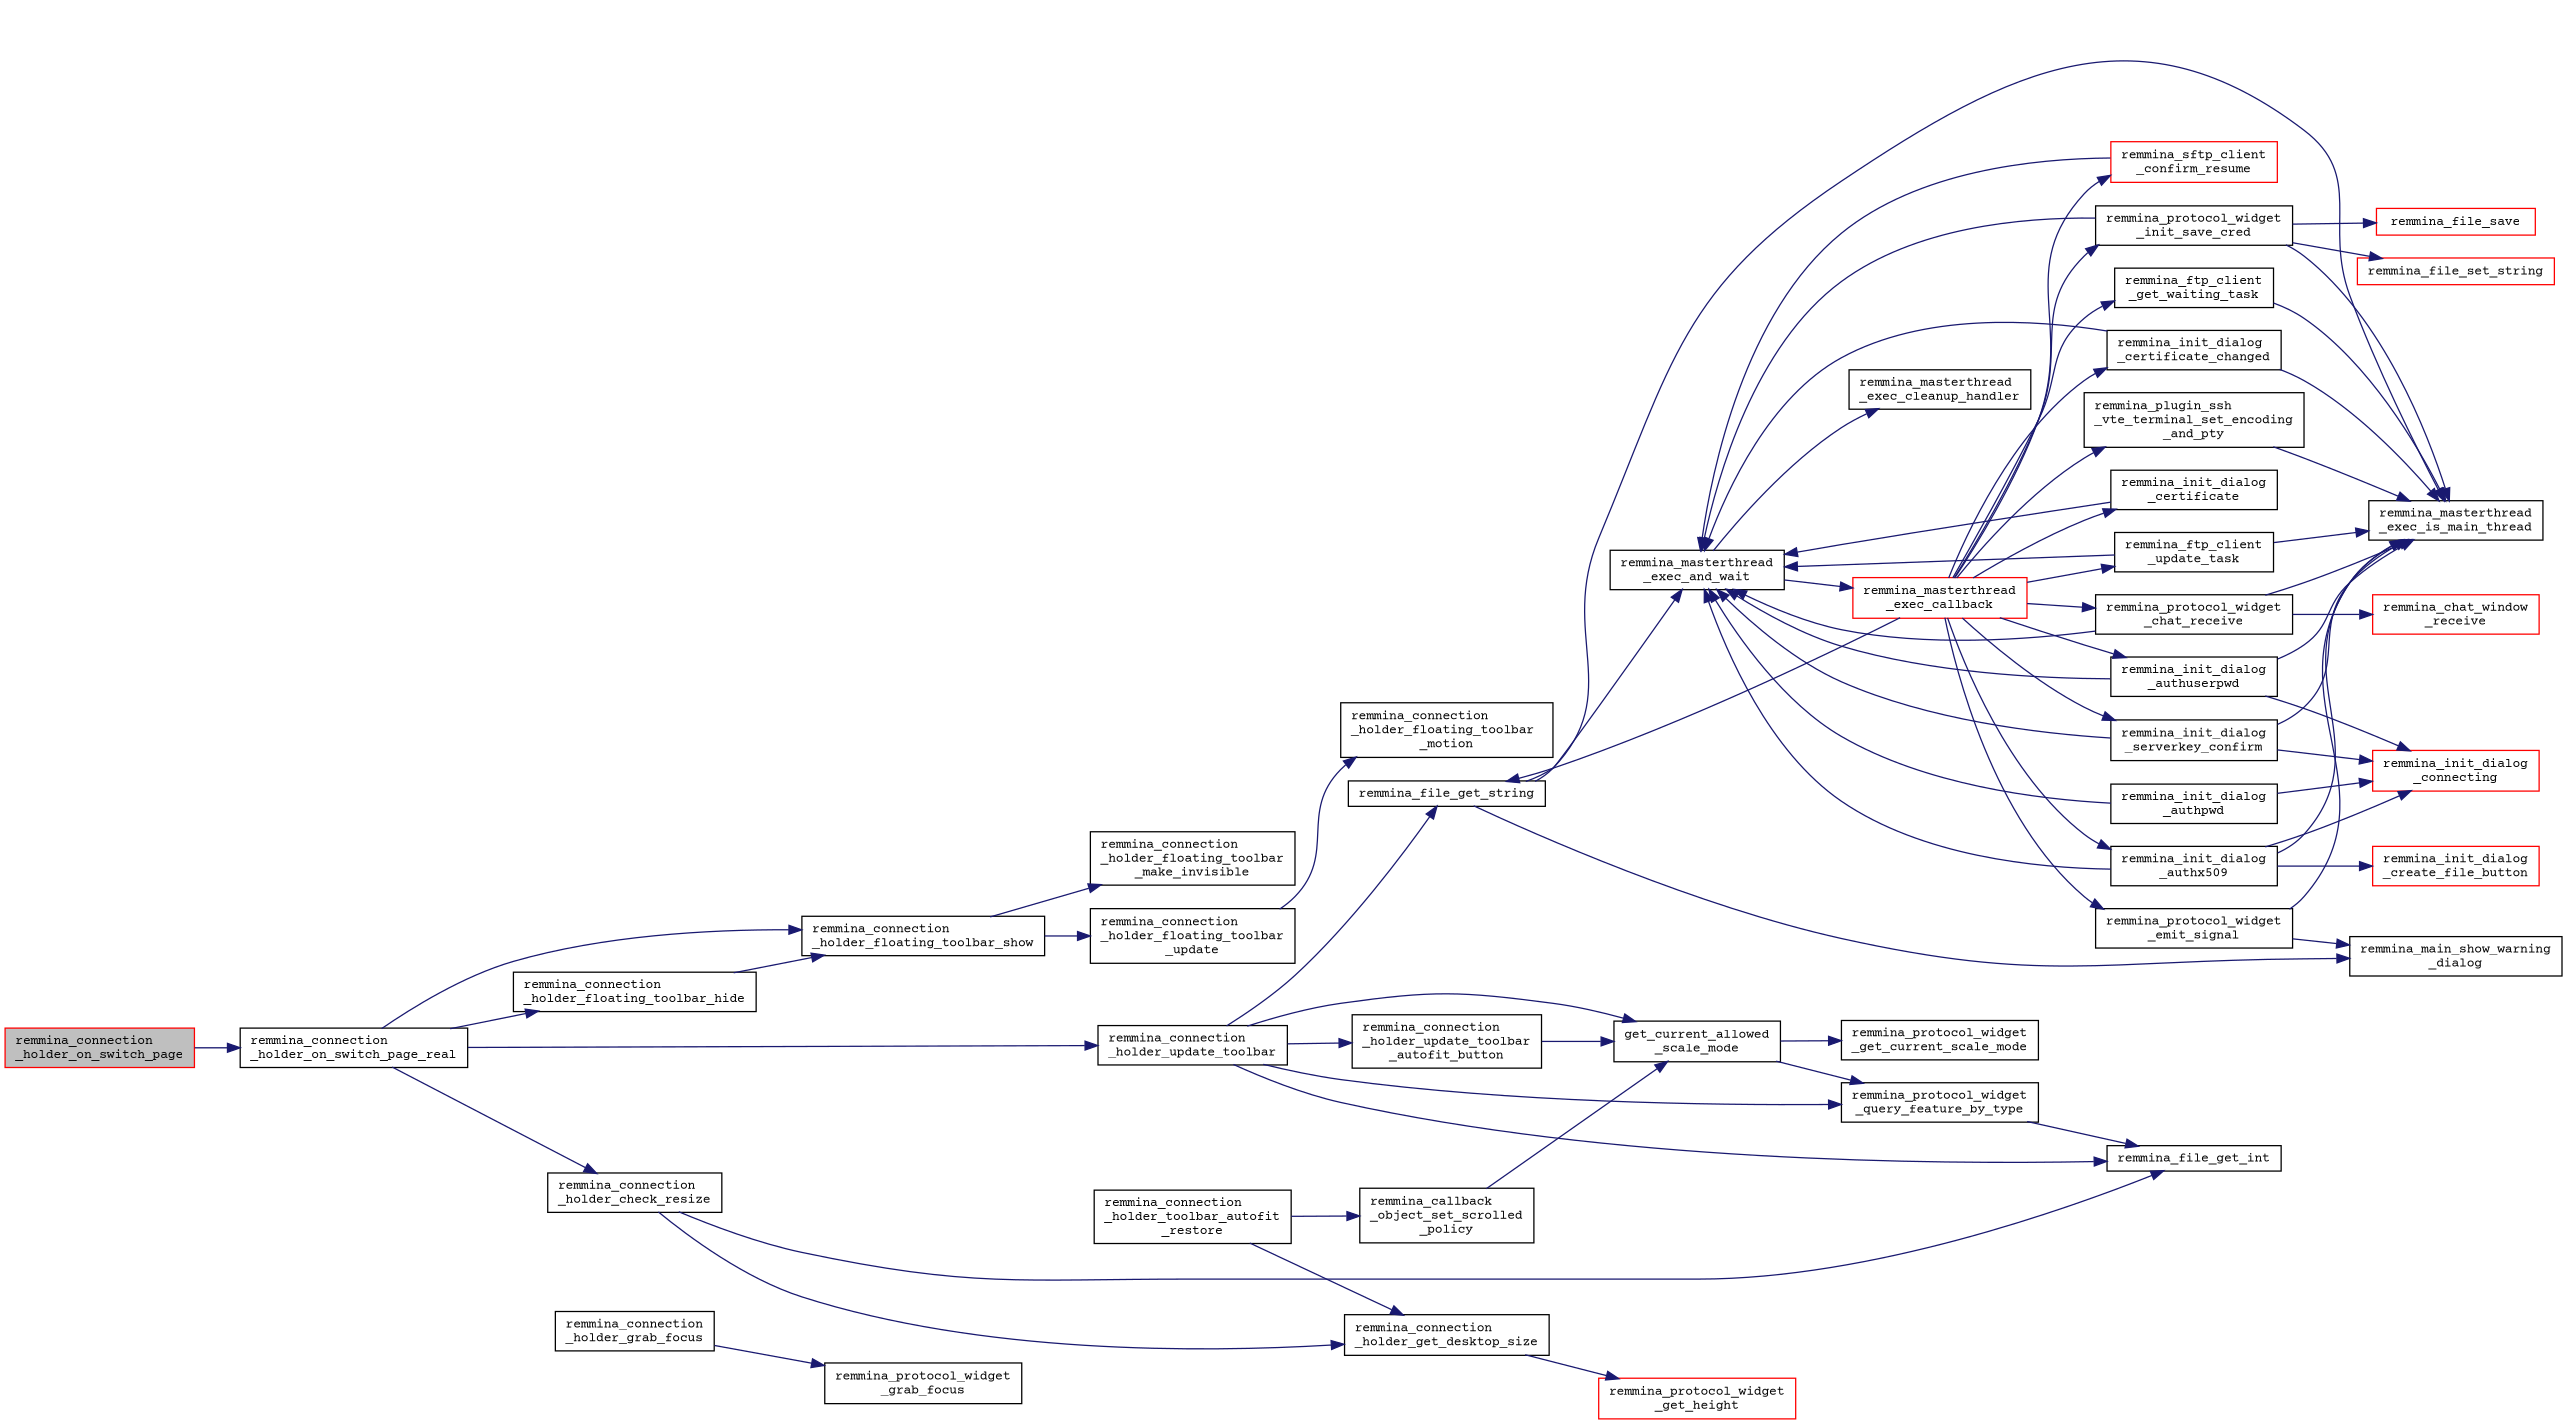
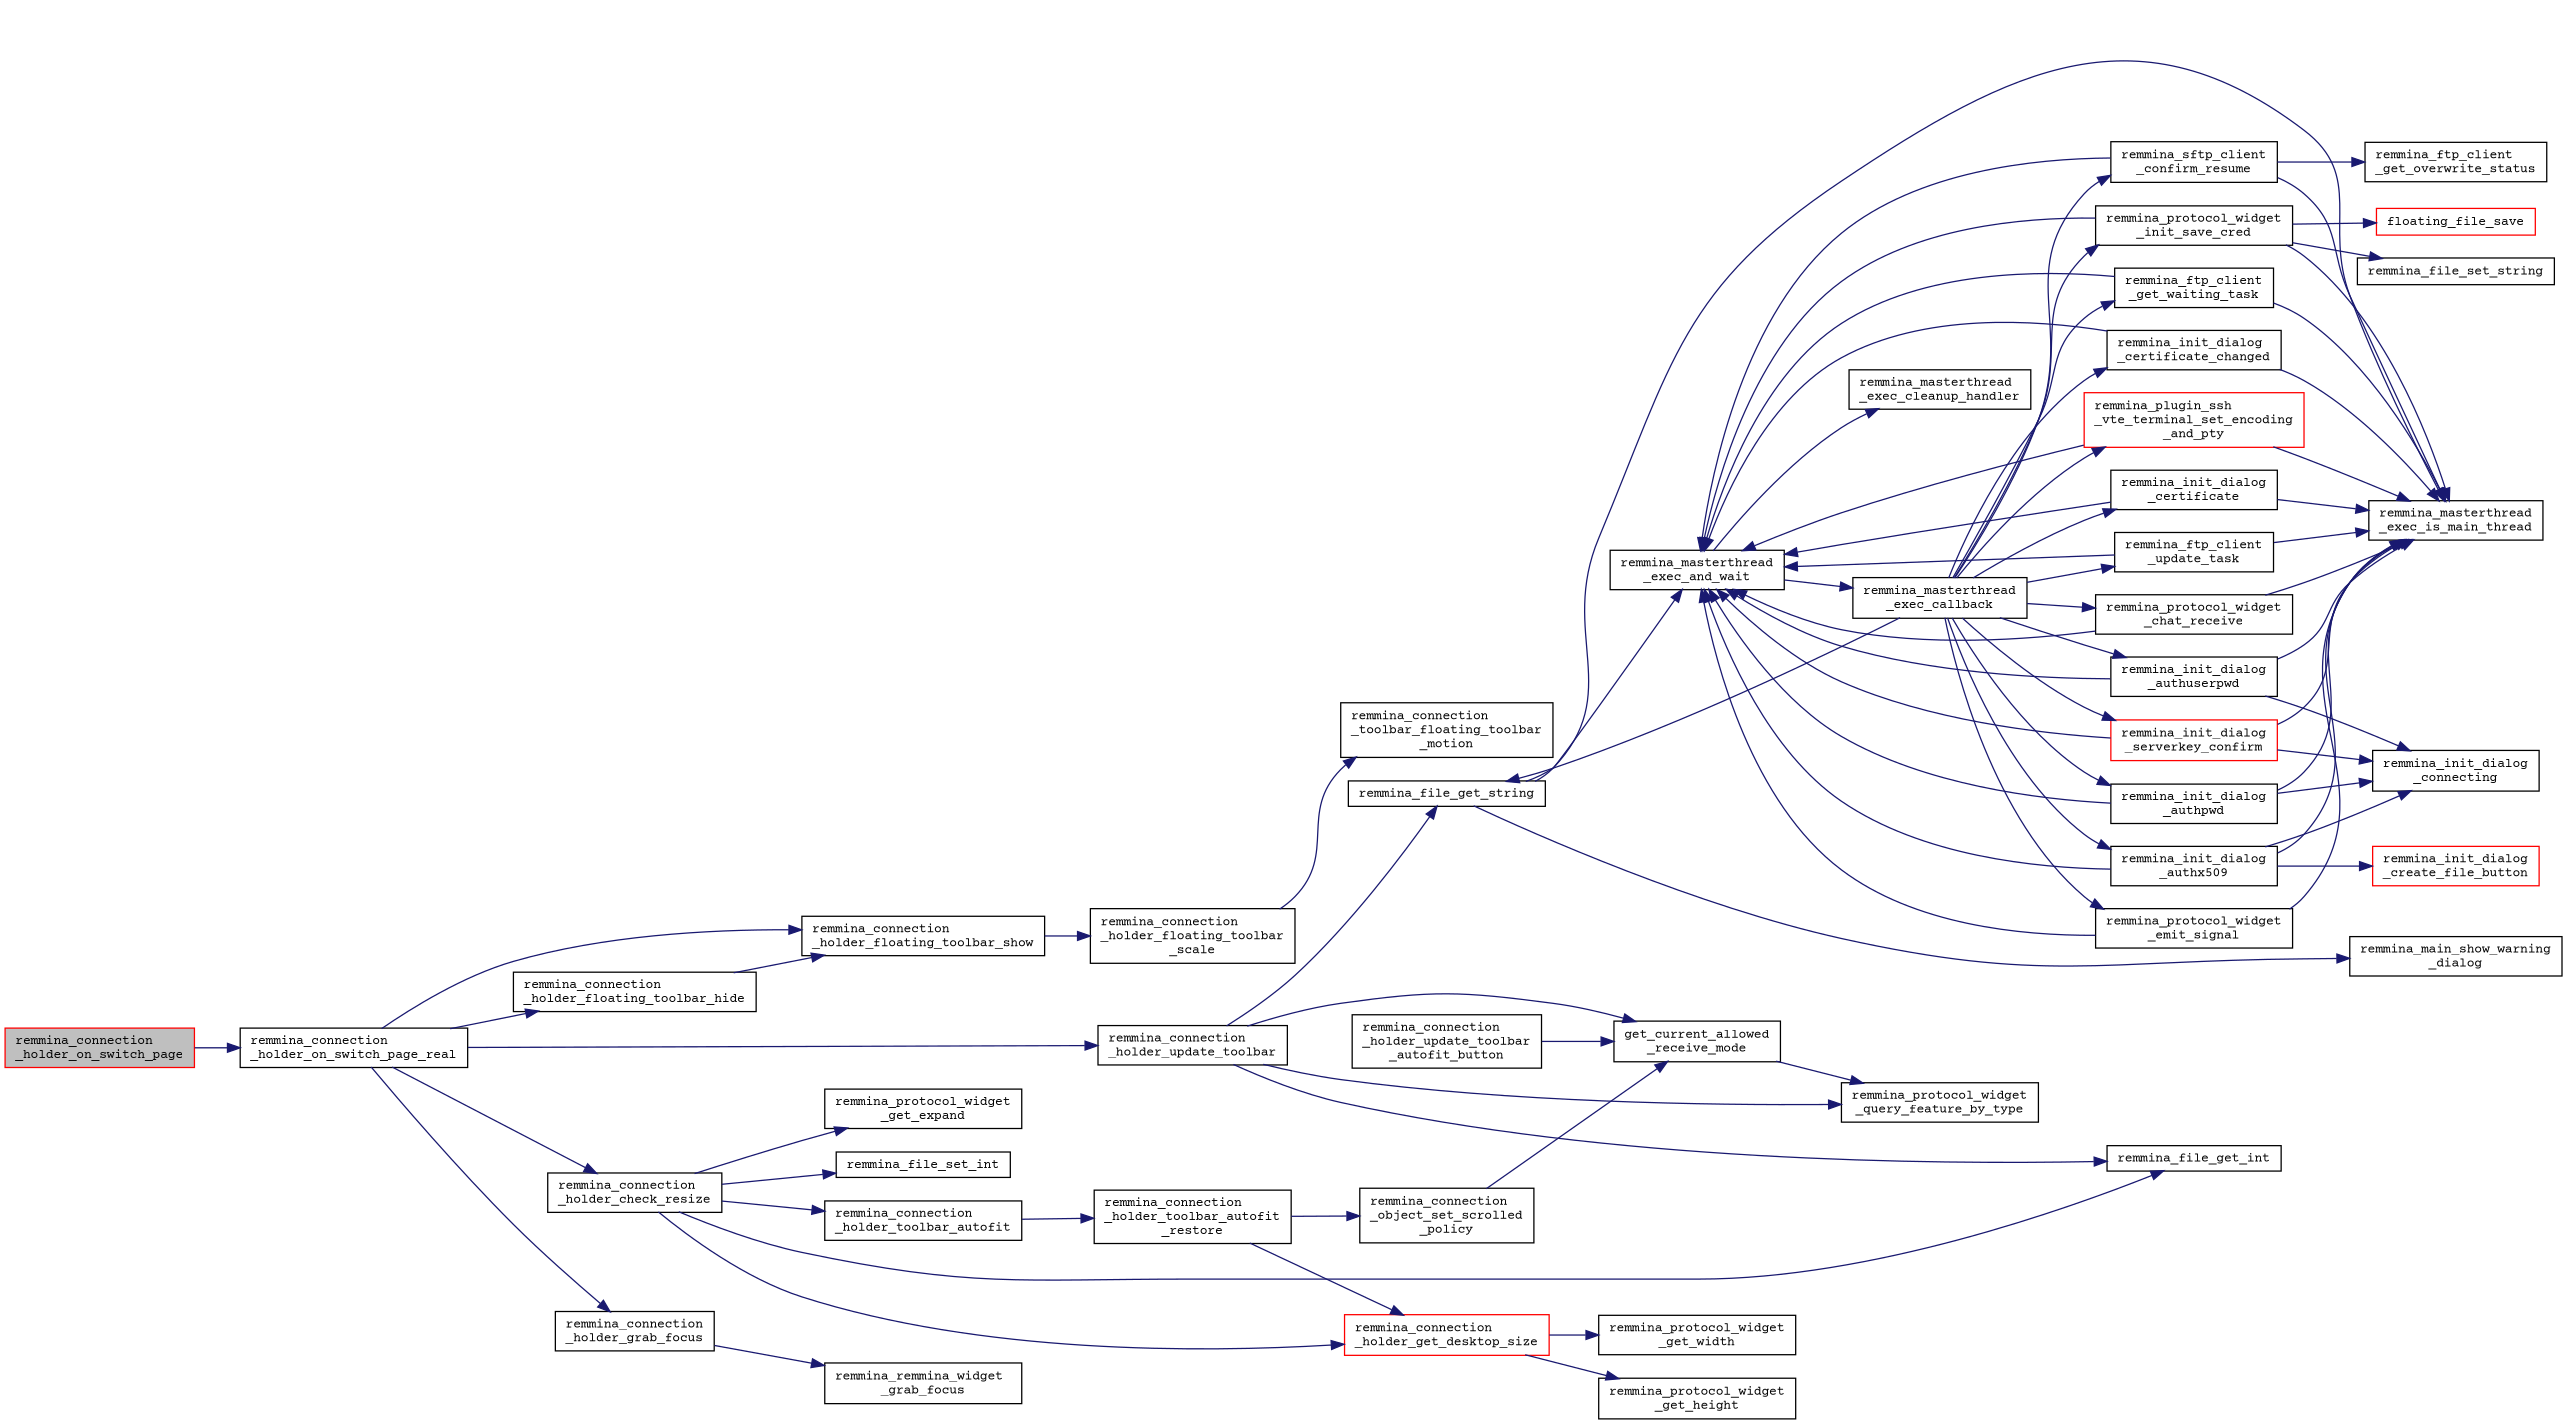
(2194, 162) -> (2194, 162)
none -> (2456, 162)
(2456, 222) -> (2456, 222)
(2456, 271) -> (2456, 271)
none -> (1852, 318)
none -> (2364, 327)
(2194, 420) -> (2194, 420)
none -> (1917, 489)
none -> (2317, 504)
(1940, 598) -> (1940, 598)
(2456, 614) -> none
none -> (2329, 666)
none -> (2015, 708)
(1447, 730) -> (1447, 730)
(2194, 740) -> (2194, 740)
(2456, 771) -> (2456, 771)
(1193, 858) -> none
(1193, 936) -> (1193, 936)
(2315, 941) -> (1826, 856)
(1940, 1040) -> none
(1697, 1041) -> (1697, 1041)
(1313, 1043) -> none
none -> (923, 1109)
(2076, 1133) -> none
none -> (923, 1165)
none -> (480, 1190)
(1447, 1216) -> (1447, 1216)
none -> (923, 1221)
(1447, 1335) -> (1447, 1335)
none -> (1697, 1335)
(923, 1383) -> (923, 1383)
(1697, 1399) -> (1697, 1399)
